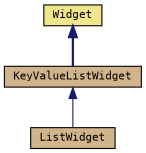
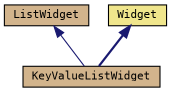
(73, 113) -> (73, 51)
